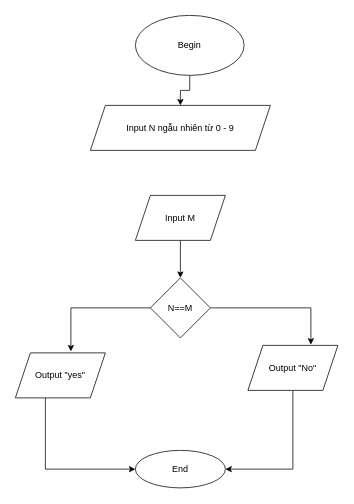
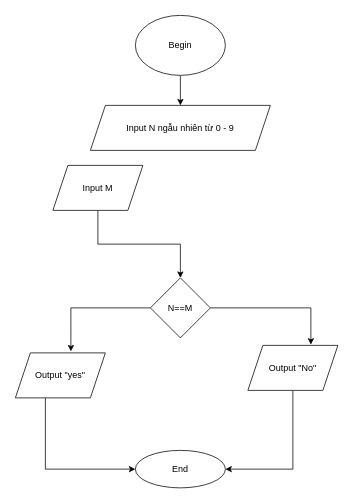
(190, 45) -> (180, 45)
(180, 218) -> (98, 188)
